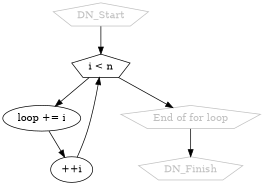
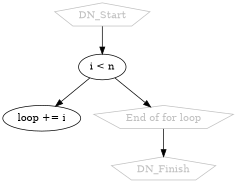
(101, 67) -> (102, 67)
(72, 170) -> none
